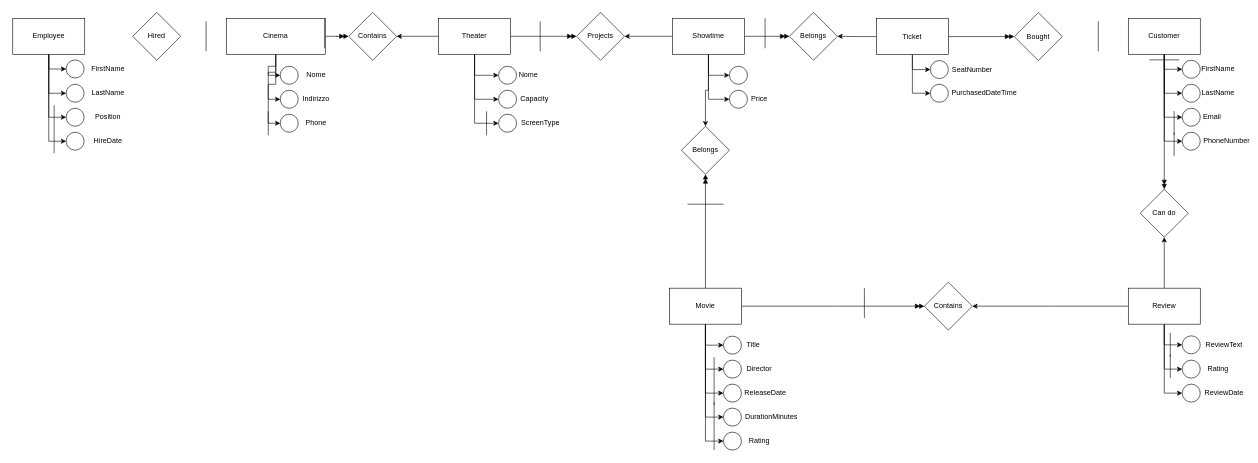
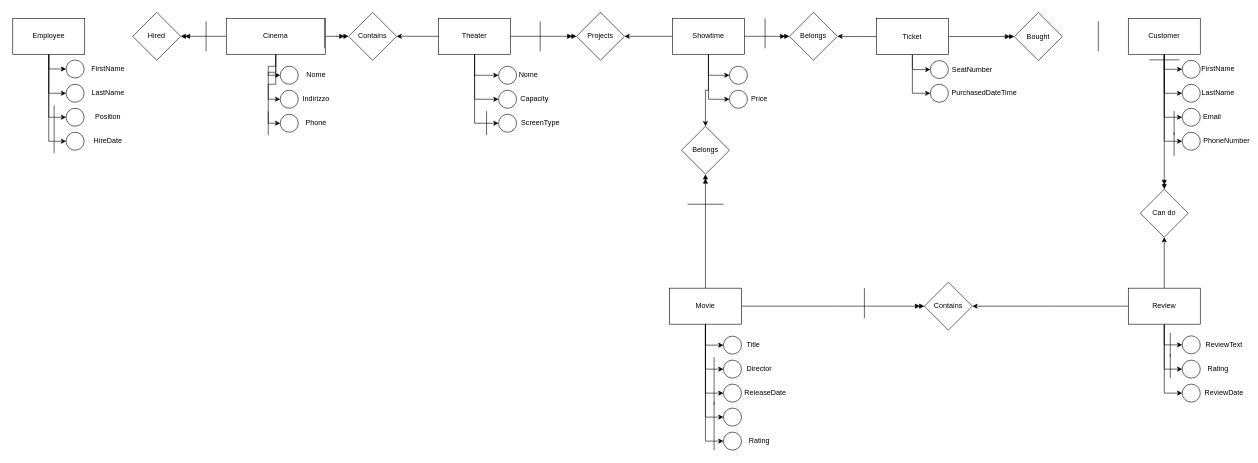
none -> (191, 36)
(771, 417) -> none
